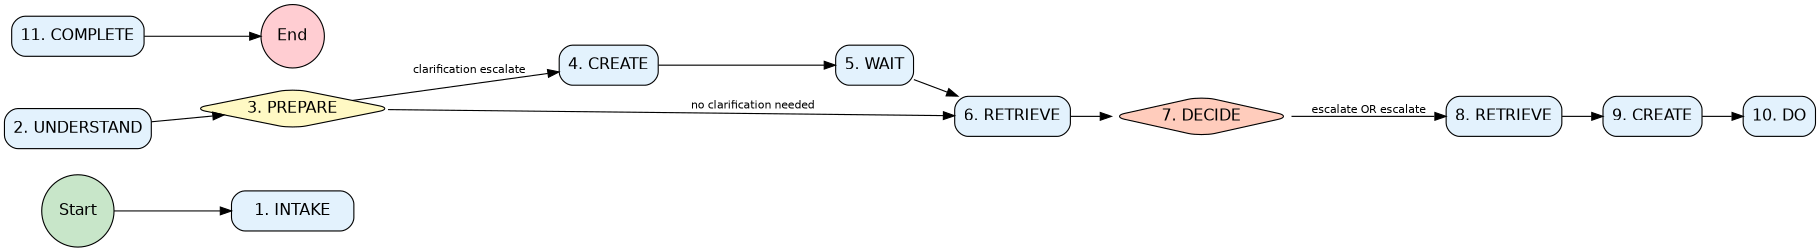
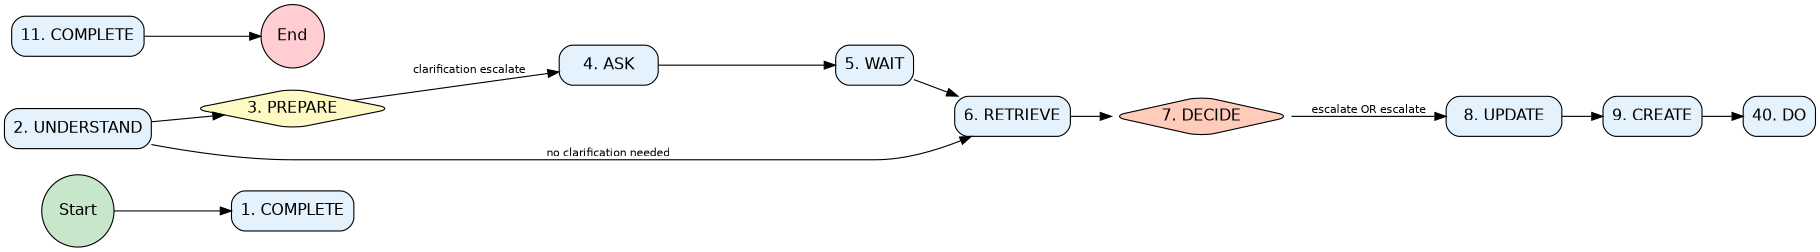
(609, 65) -> (609, 65)
(666, 113) -> (557, 160)
(1504, 116) -> (1504, 116)
(1779, 116) -> (1779, 116)
(293, 211) -> (293, 211)
